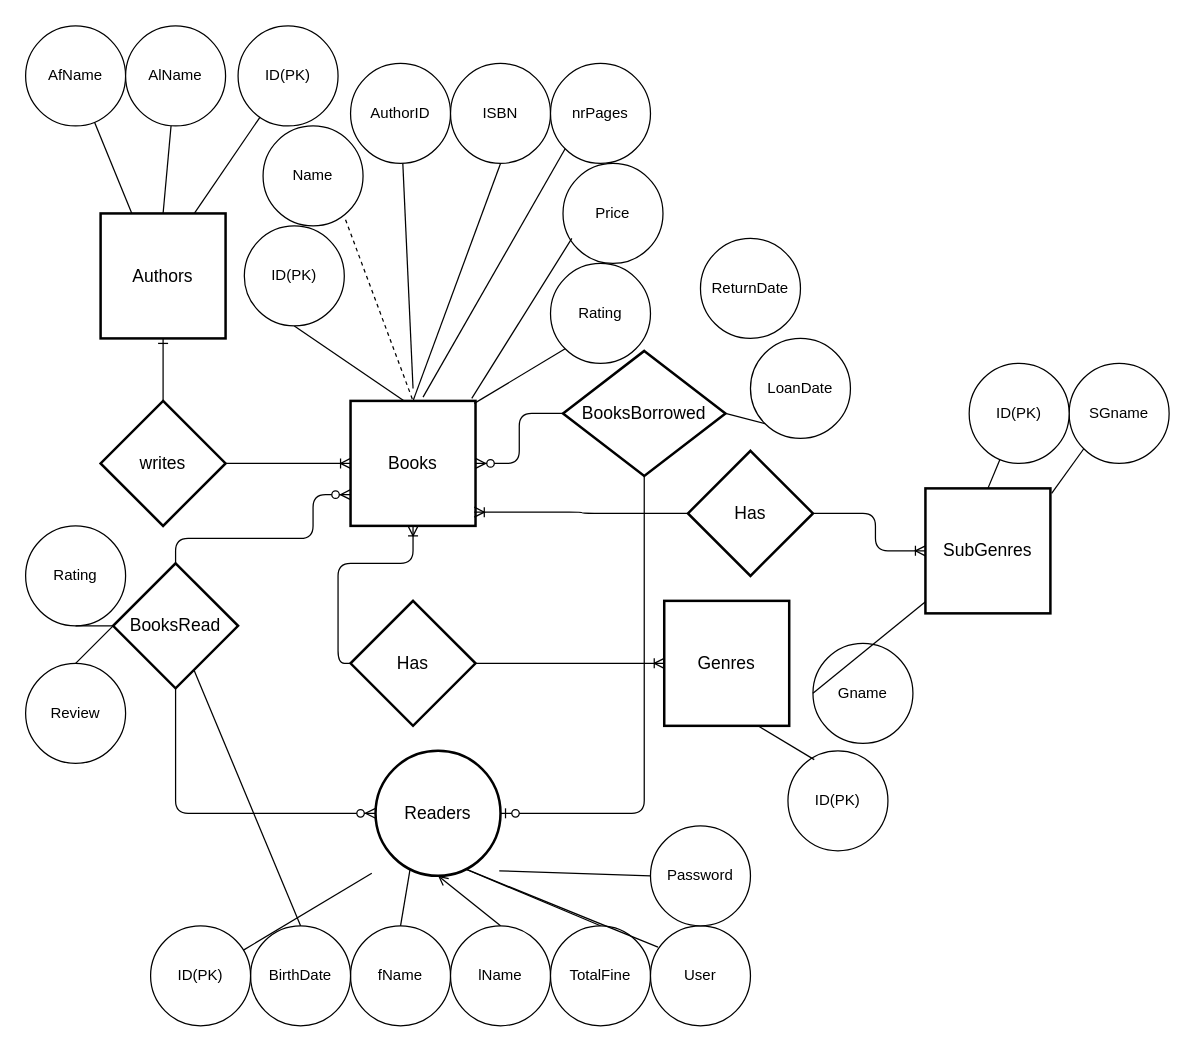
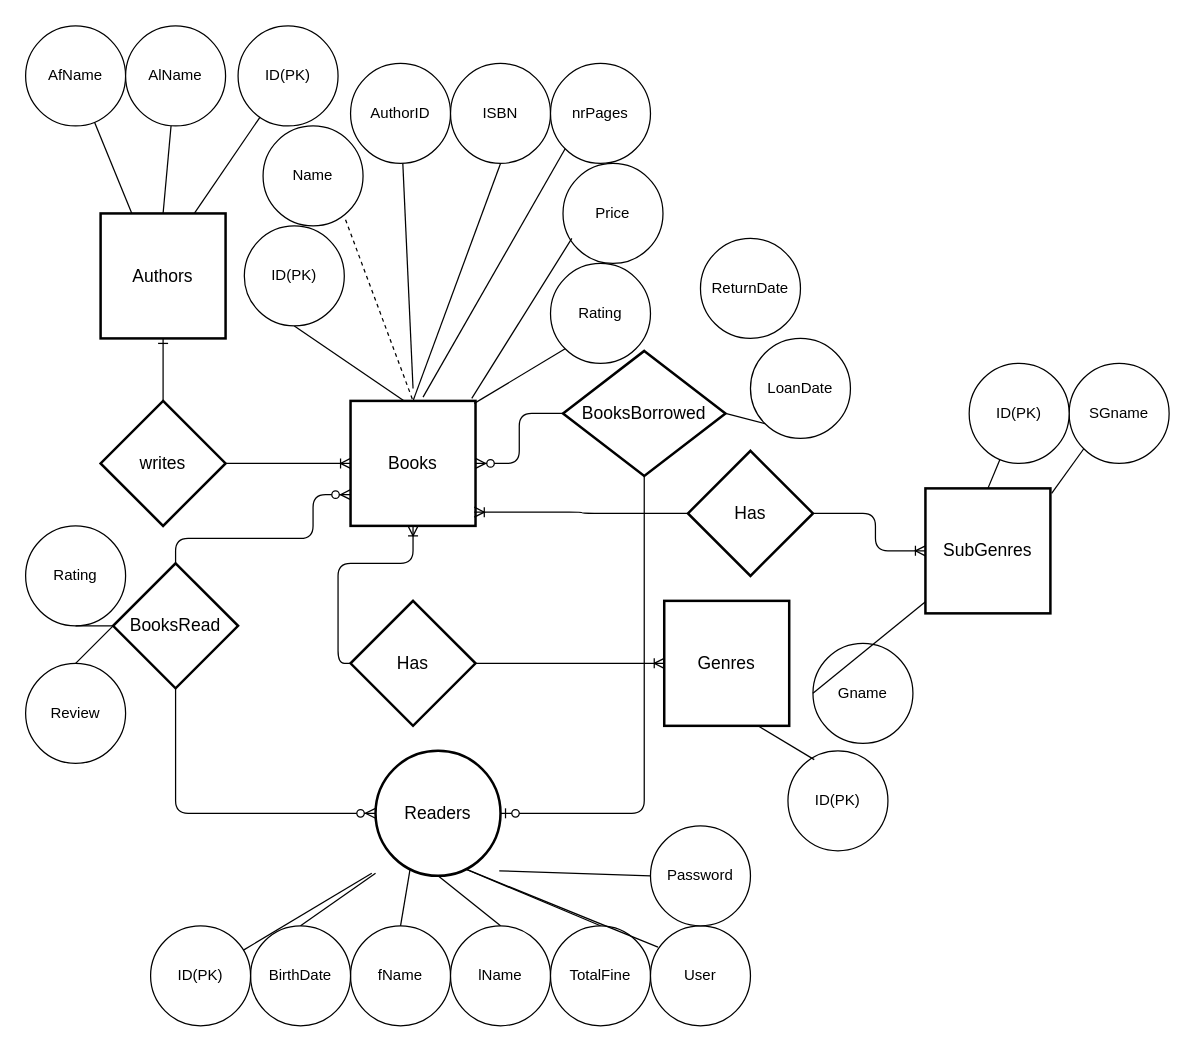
(248, 798) -> (338, 900)
(443, 879) -> (441, 878)
